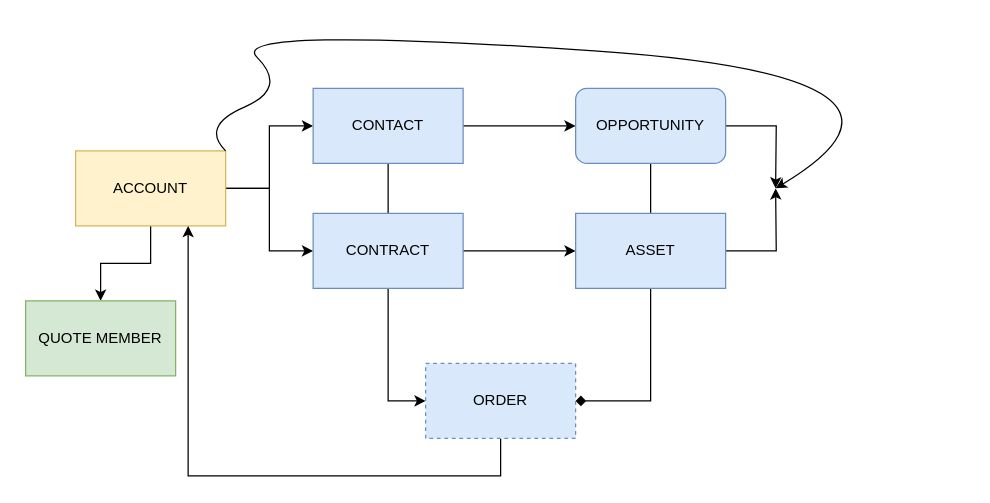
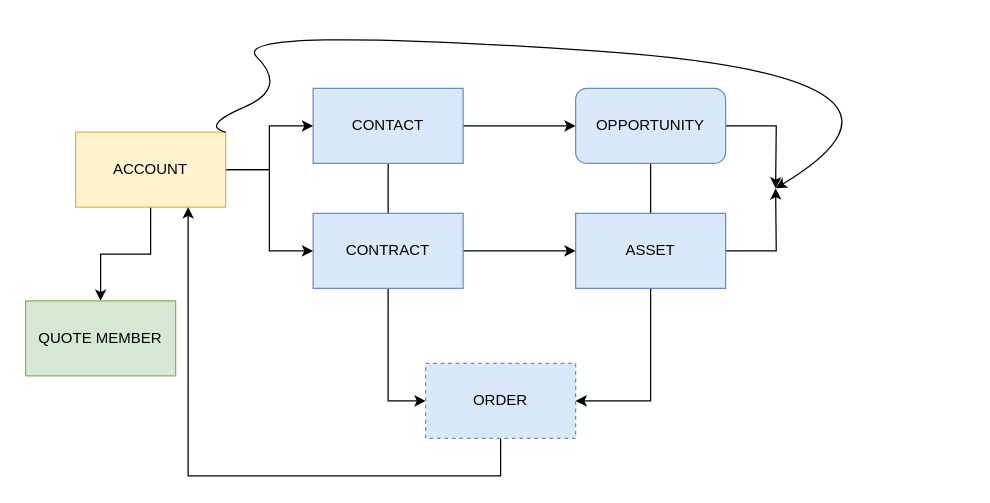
(151, 188) -> (151, 169)
(586, 401) -> (586, 401)
